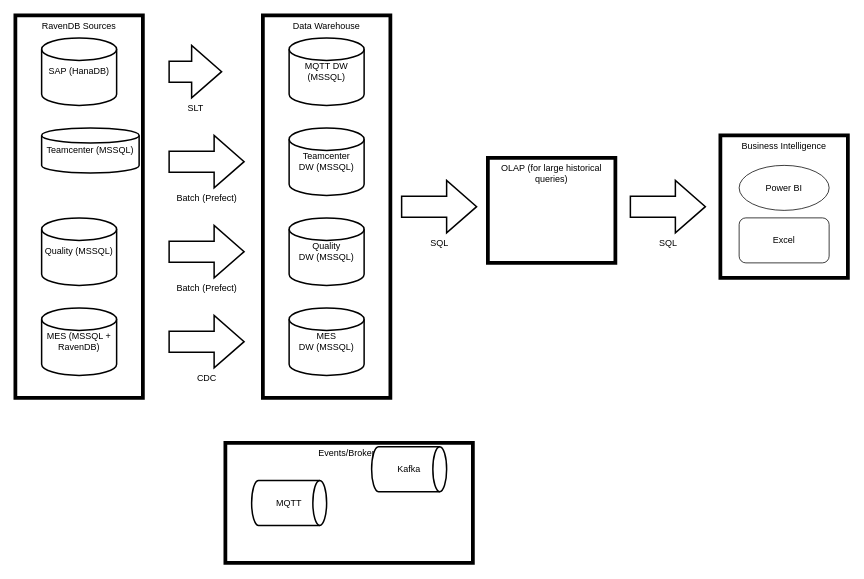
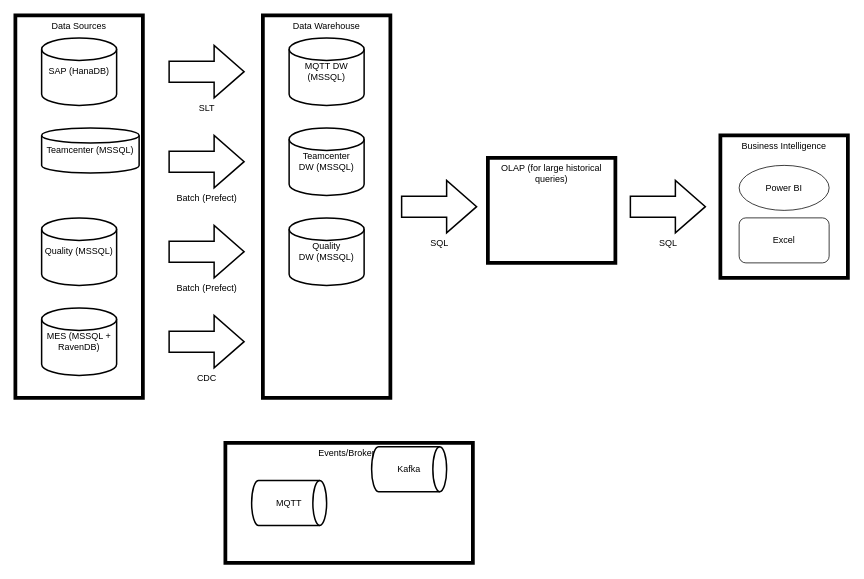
(79, 26) -> (79, 26)
(195, 72) -> (207, 72)
(327, 342) -> none
